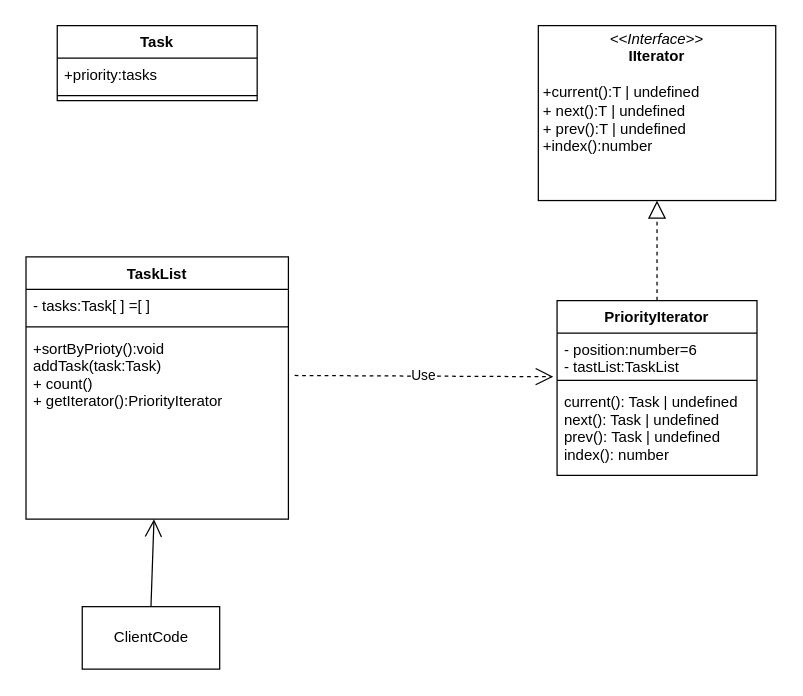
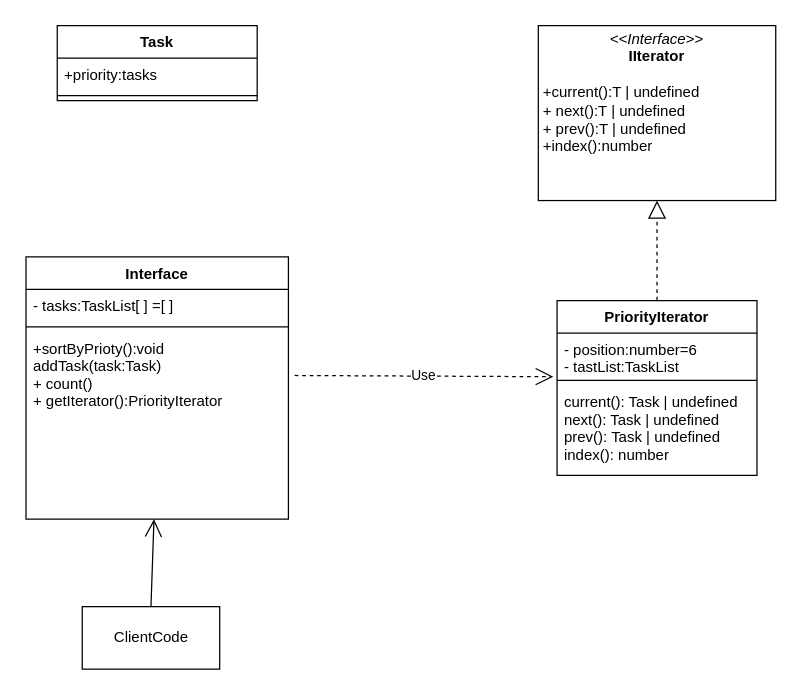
(156, 274) -> (156, 274)
(109, 306) -> (124, 306)
